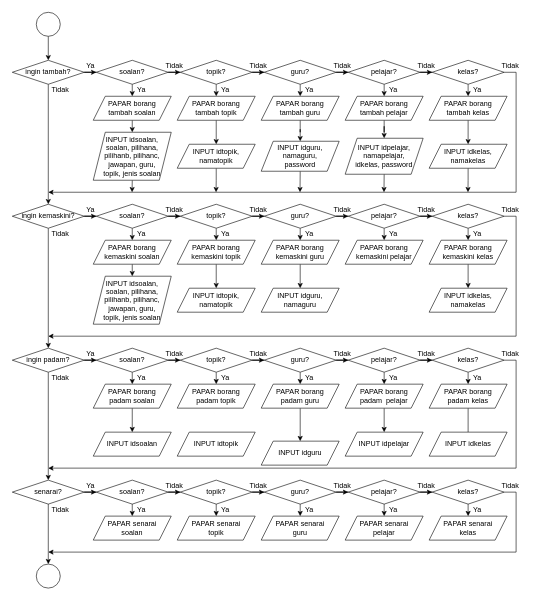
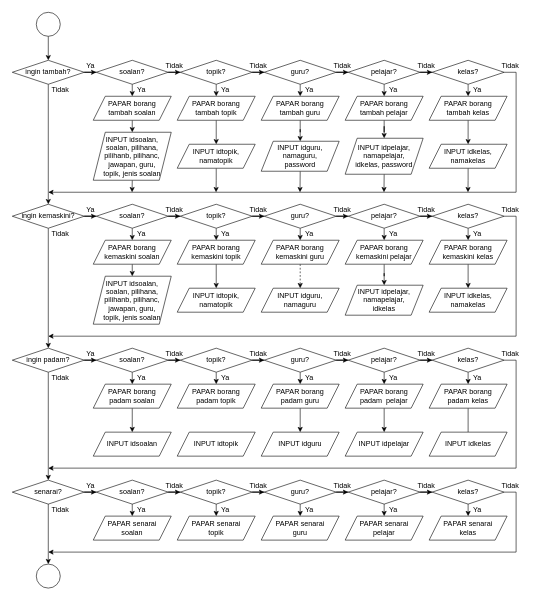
(300, 273) -> (300, 273)
none -> (384, 273)
none -> (384, 300)
(300, 453) -> (300, 444)
